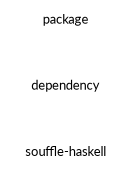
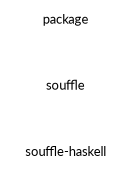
(66, 86) -> (66, 86)
